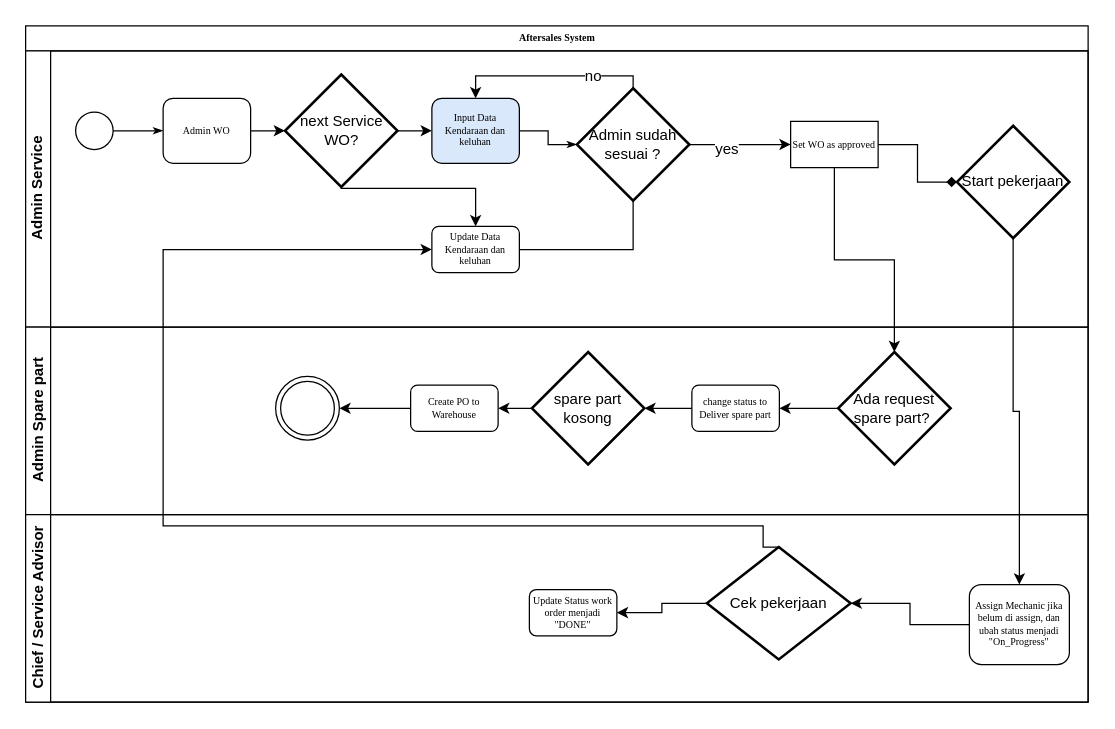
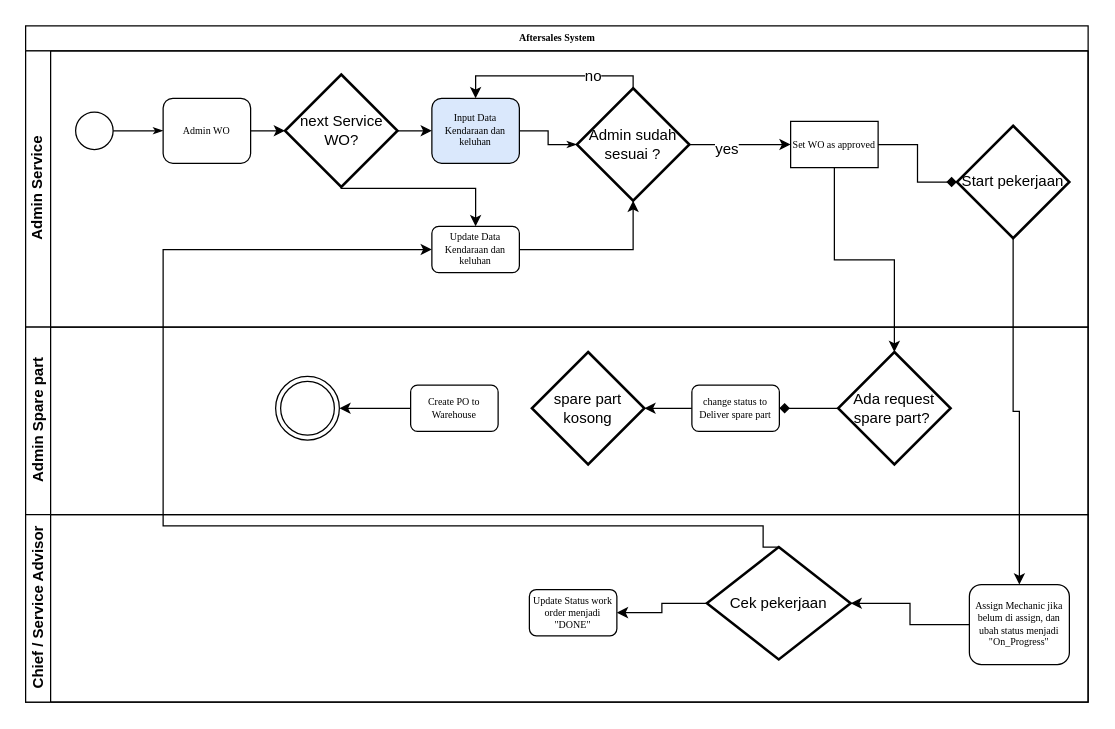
(633, 207) -> (633, 211)
(511, 408) -> none
(789, 408) -> (790, 408)
